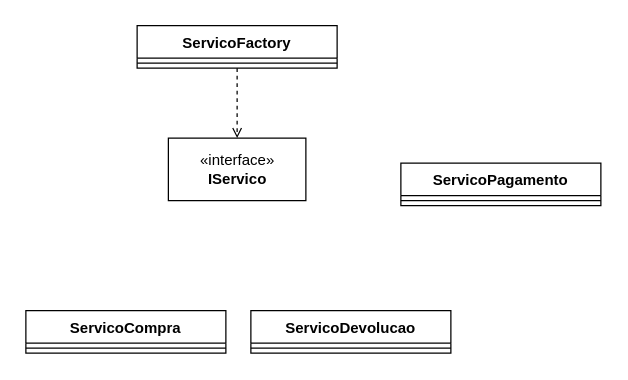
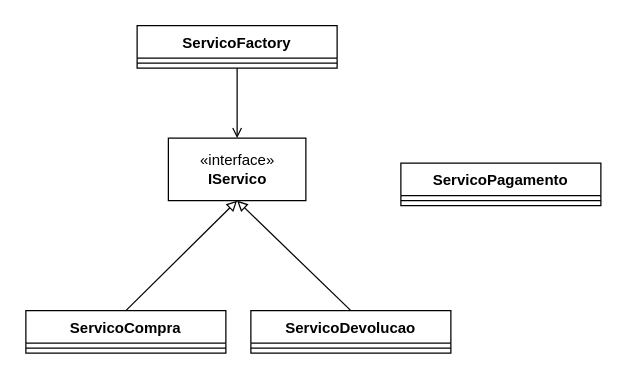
(237, 103) -> (237, 103)
none -> (178, 259)
none -> (297, 259)
